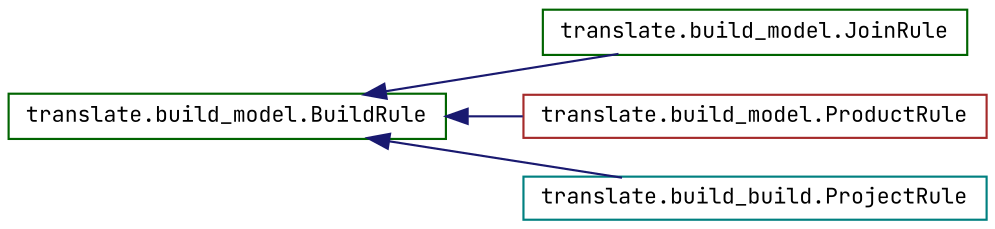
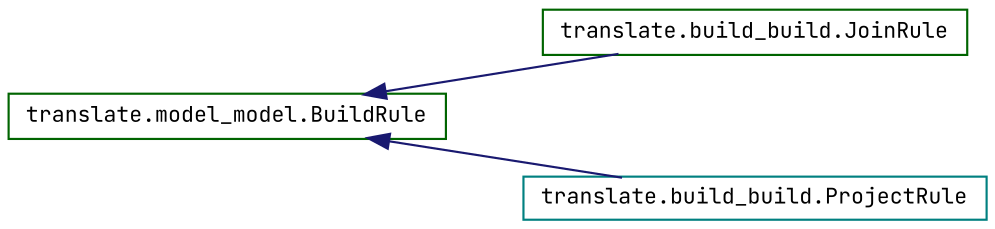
(755, 32) -> (755, 32)
(227, 116) -> (227, 116)
(755, 116) -> none
